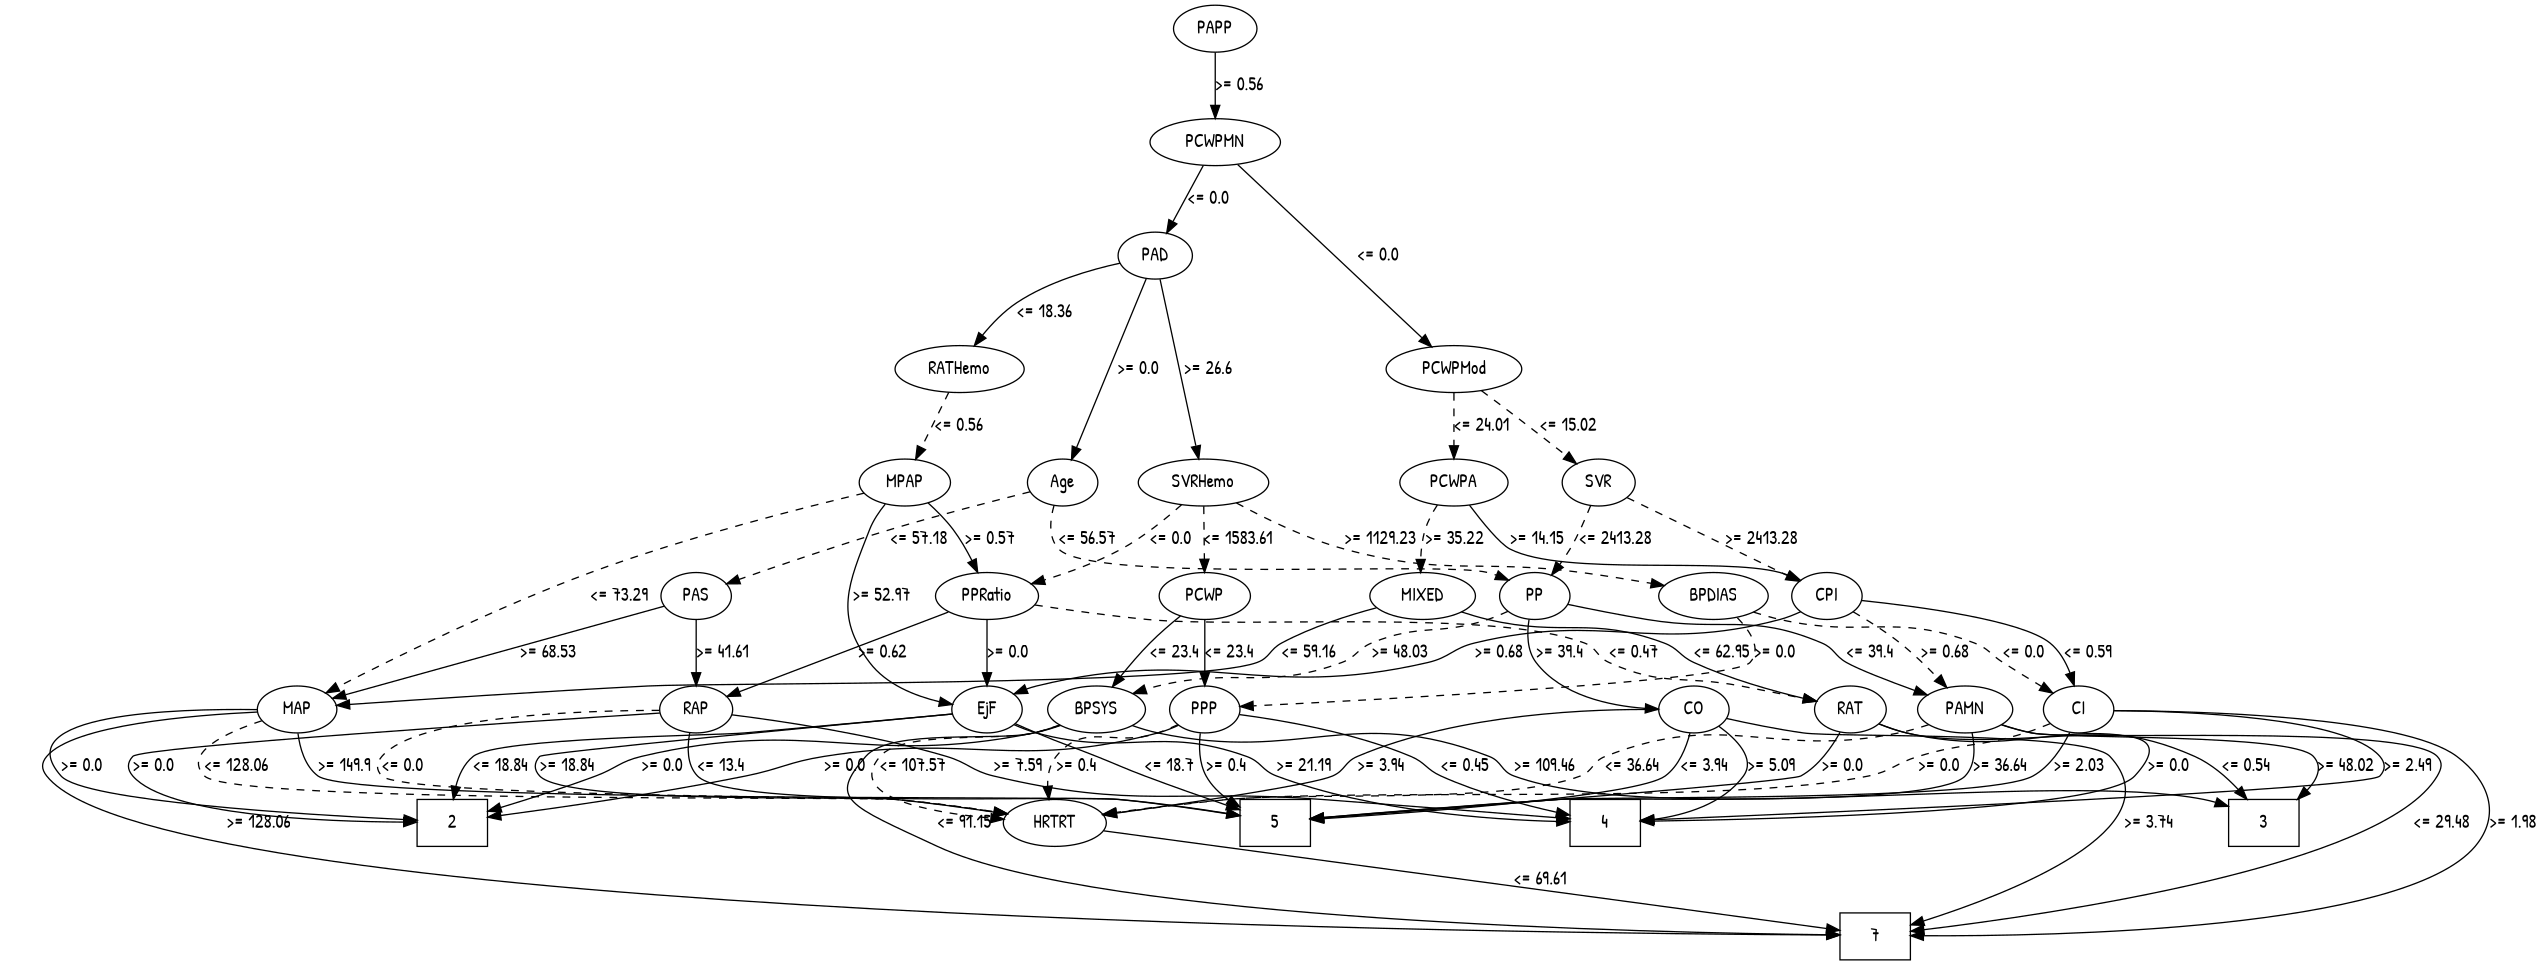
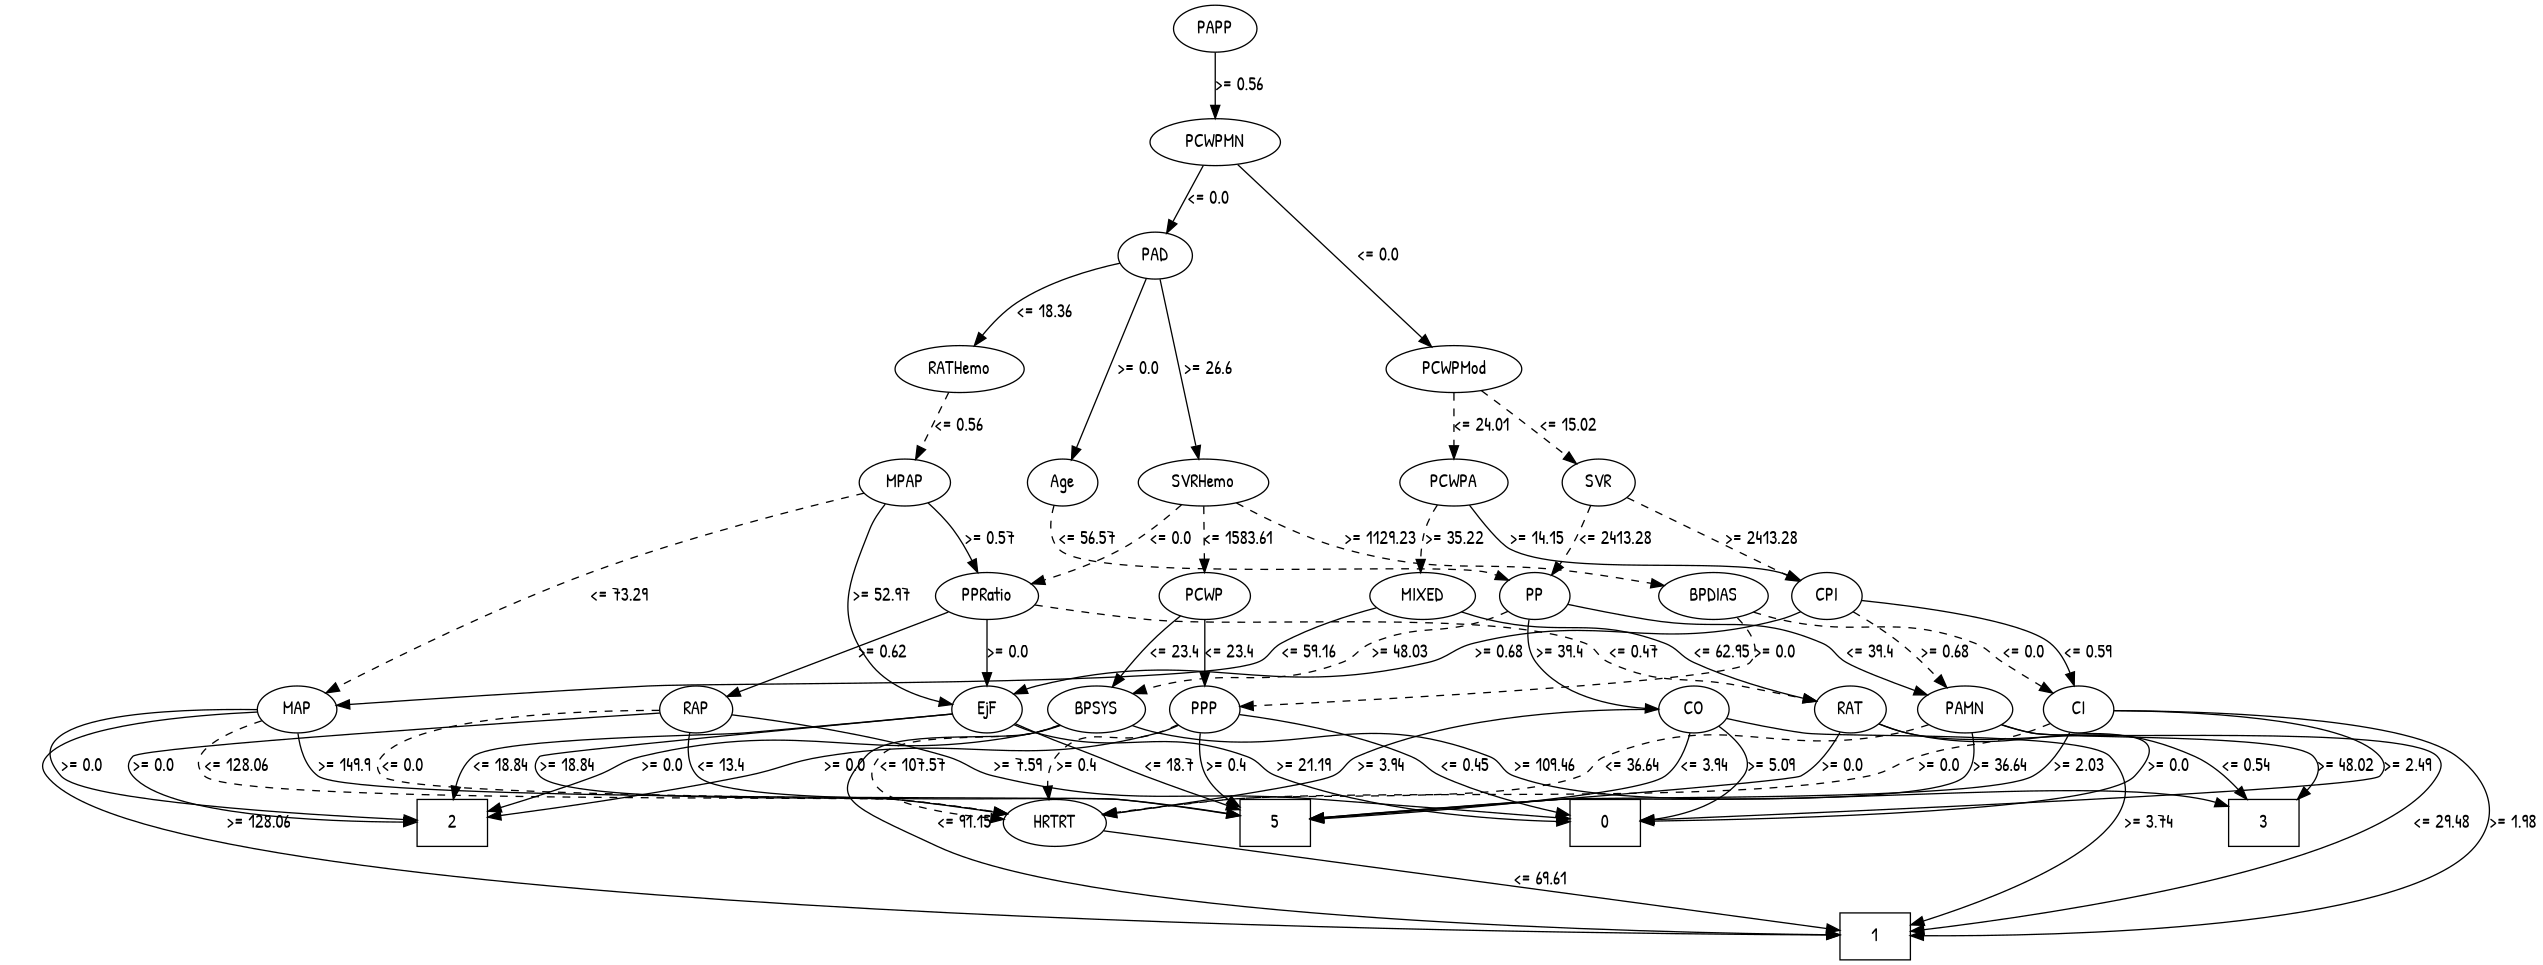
(696, 596) -> none
(1605, 823) -> (1605, 823)
(1875, 936) -> (1875, 936)
